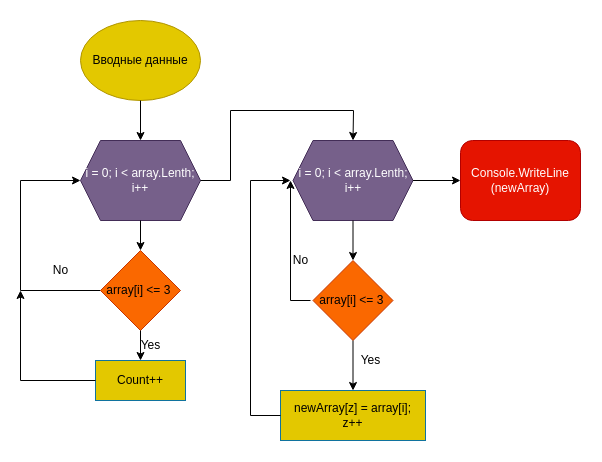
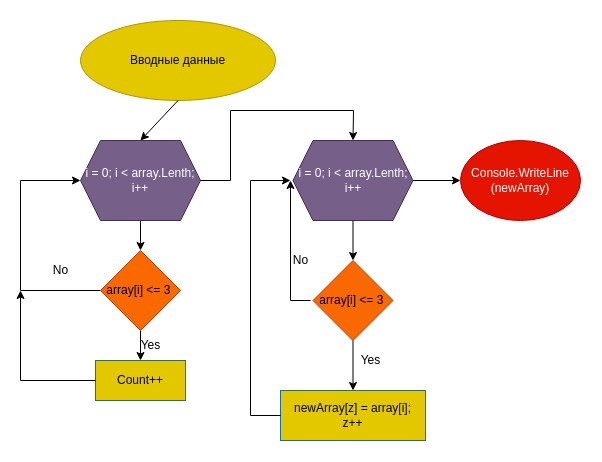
(141, 61) -> (178, 61)
(521, 181) -> (521, 181)
